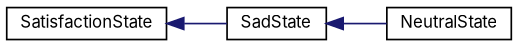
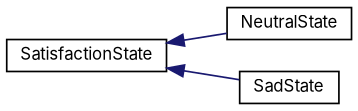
(365, 24) -> (205, 37)
